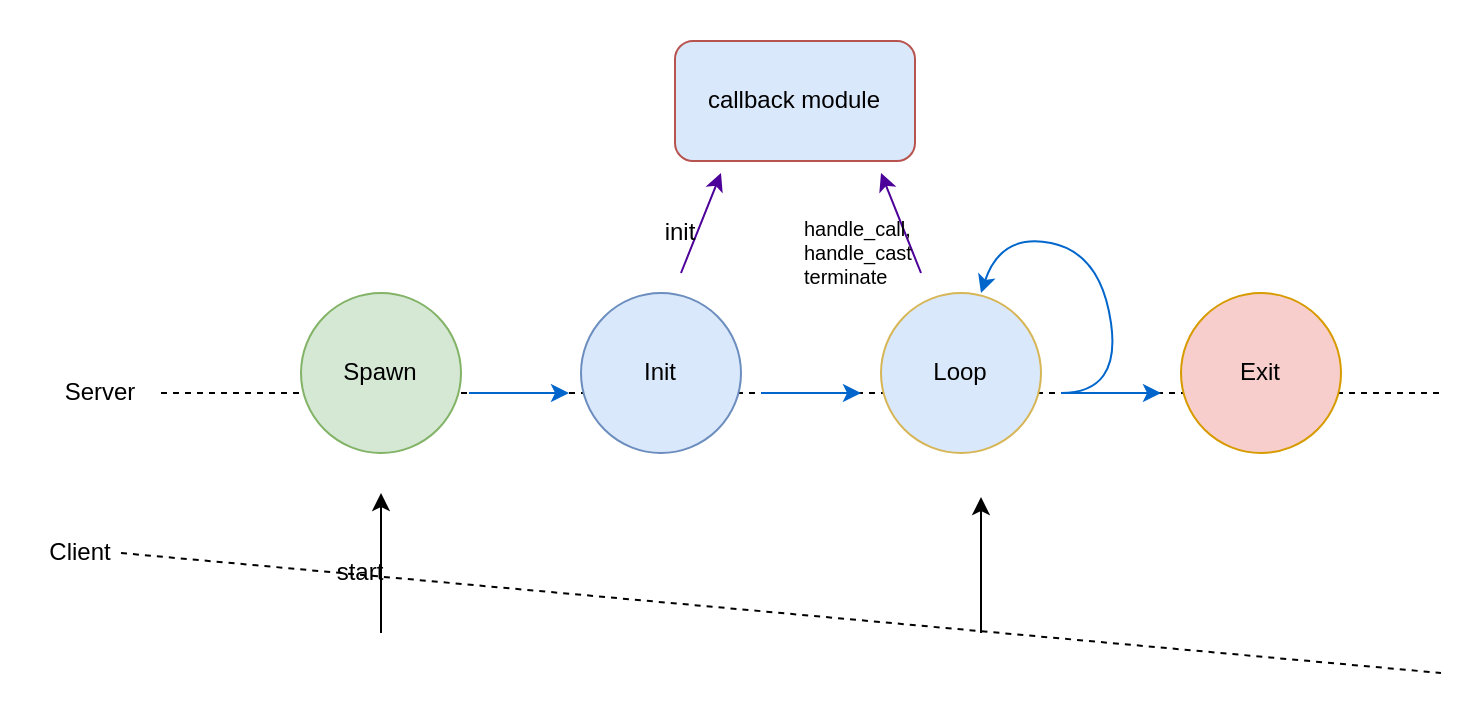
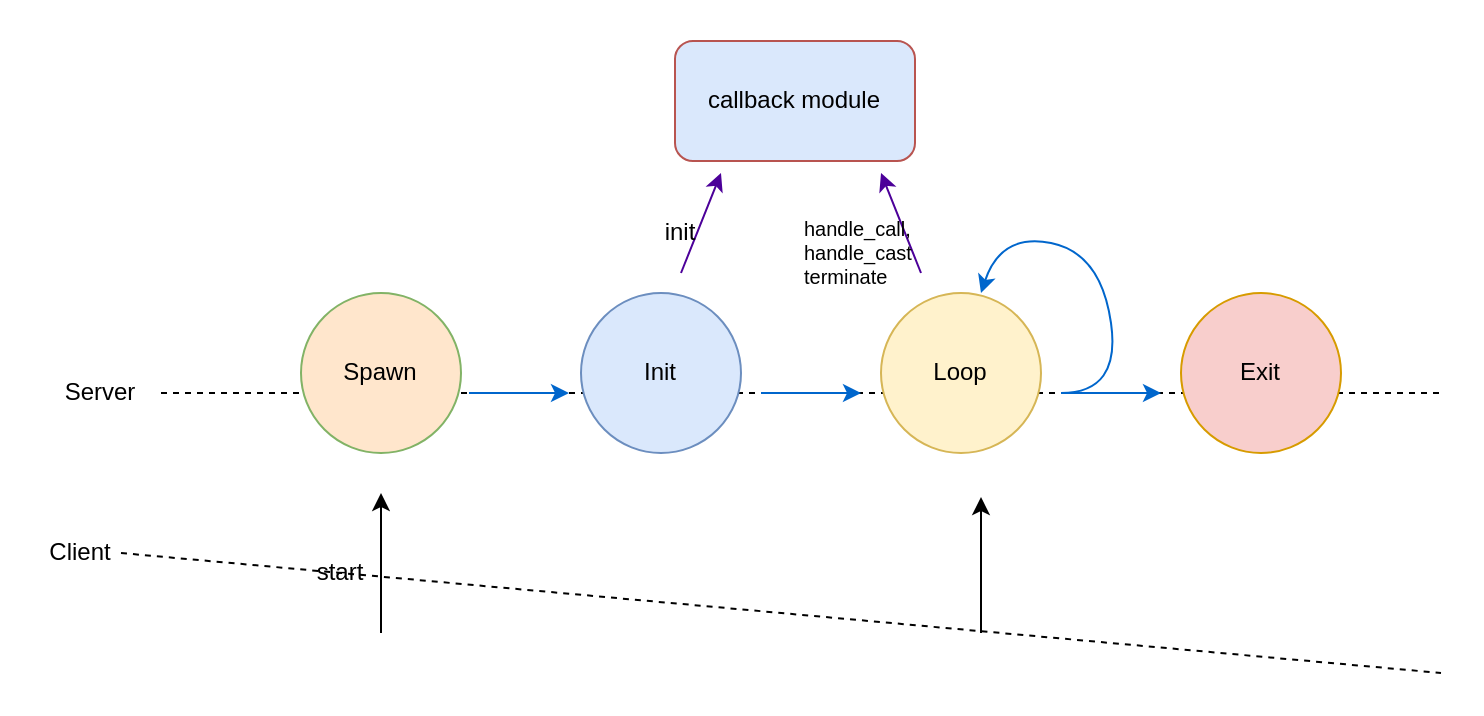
(381, 373) -> (381, 373)
(961, 373) -> (961, 373)
(361, 573) -> (341, 573)
